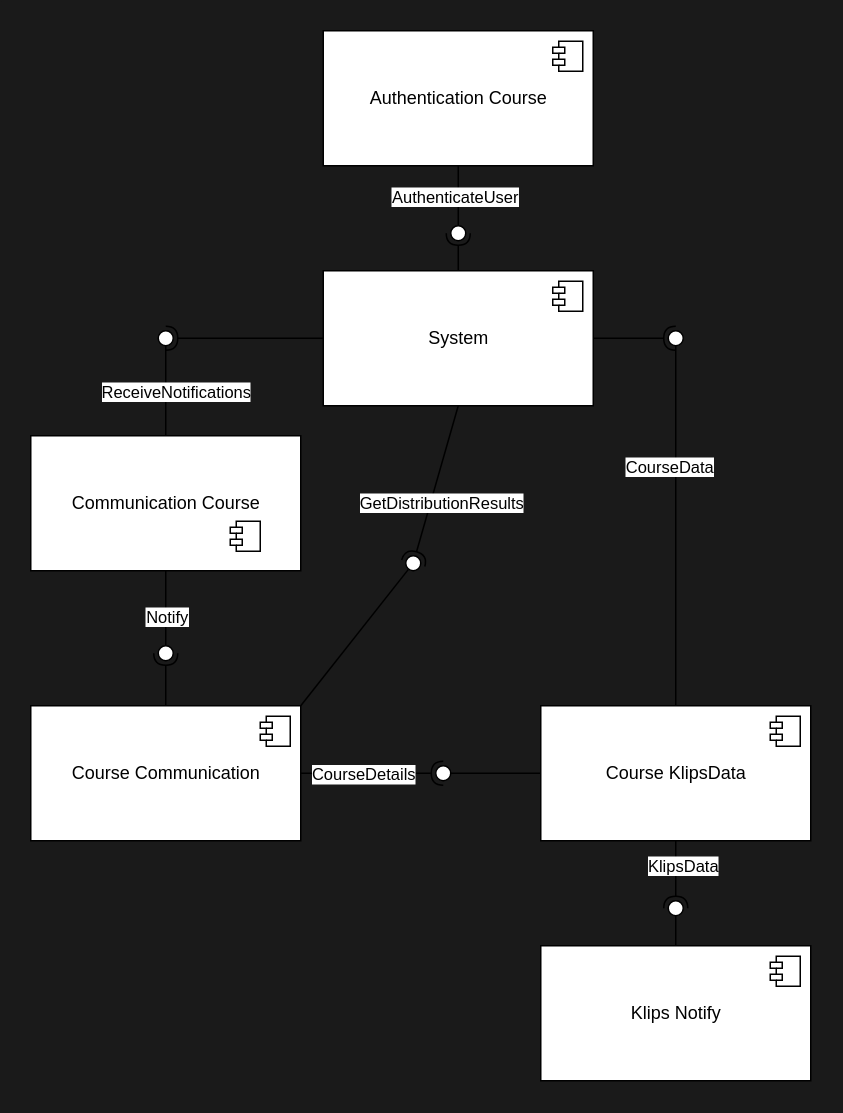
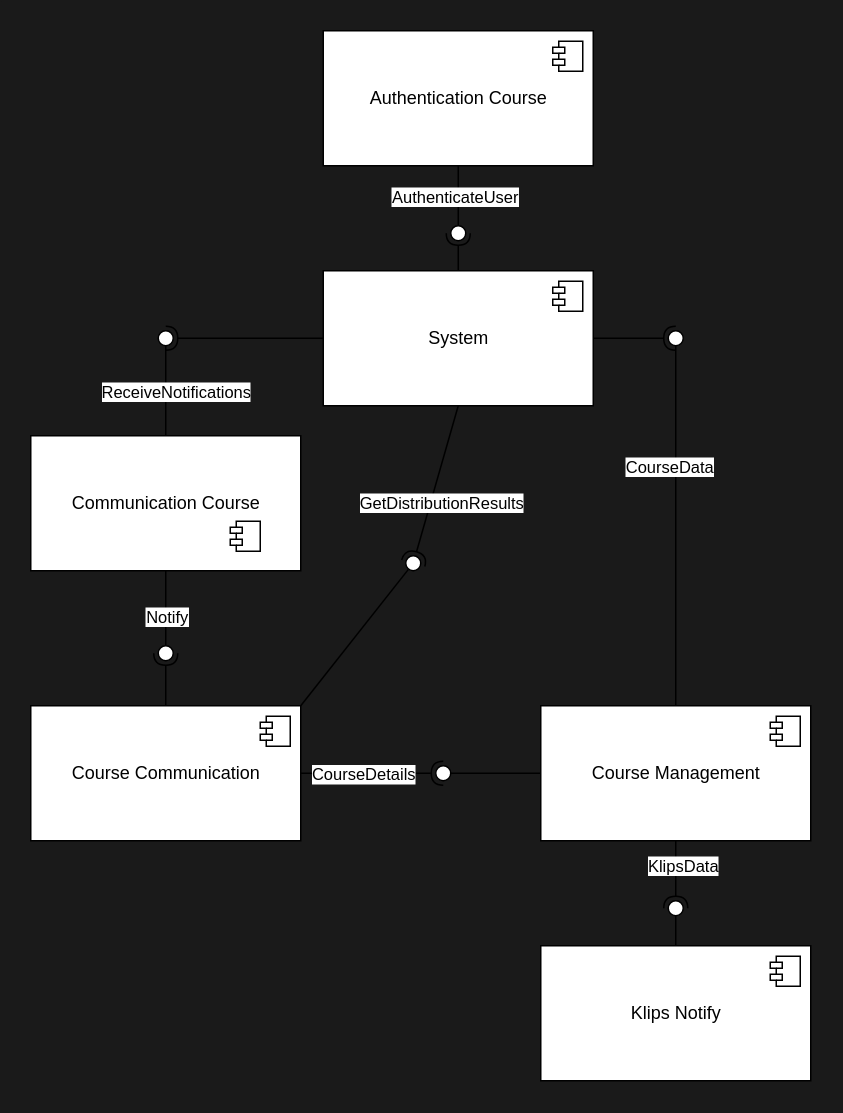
(677, 773) -> (677, 773)
